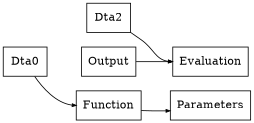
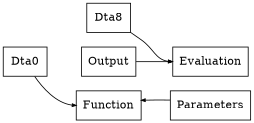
(109, 18) -> (109, 18)
(154, 111) -> (158, 100)
